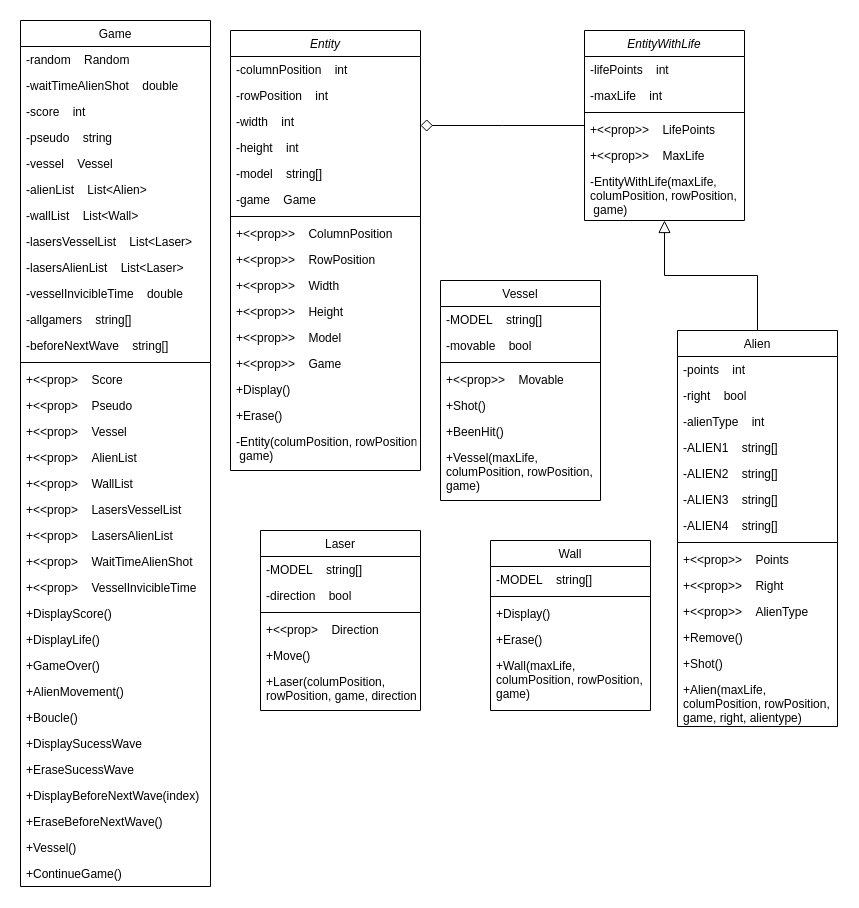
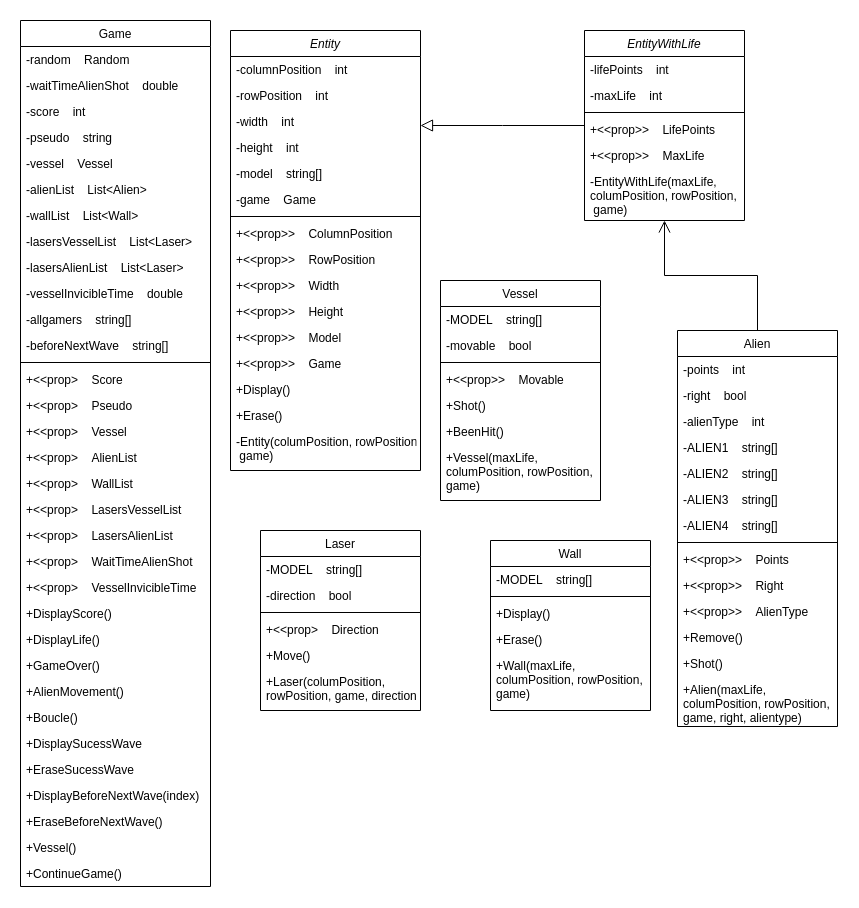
(433, 126) -> (434, 126)
(665, 234) -> (665, 229)
